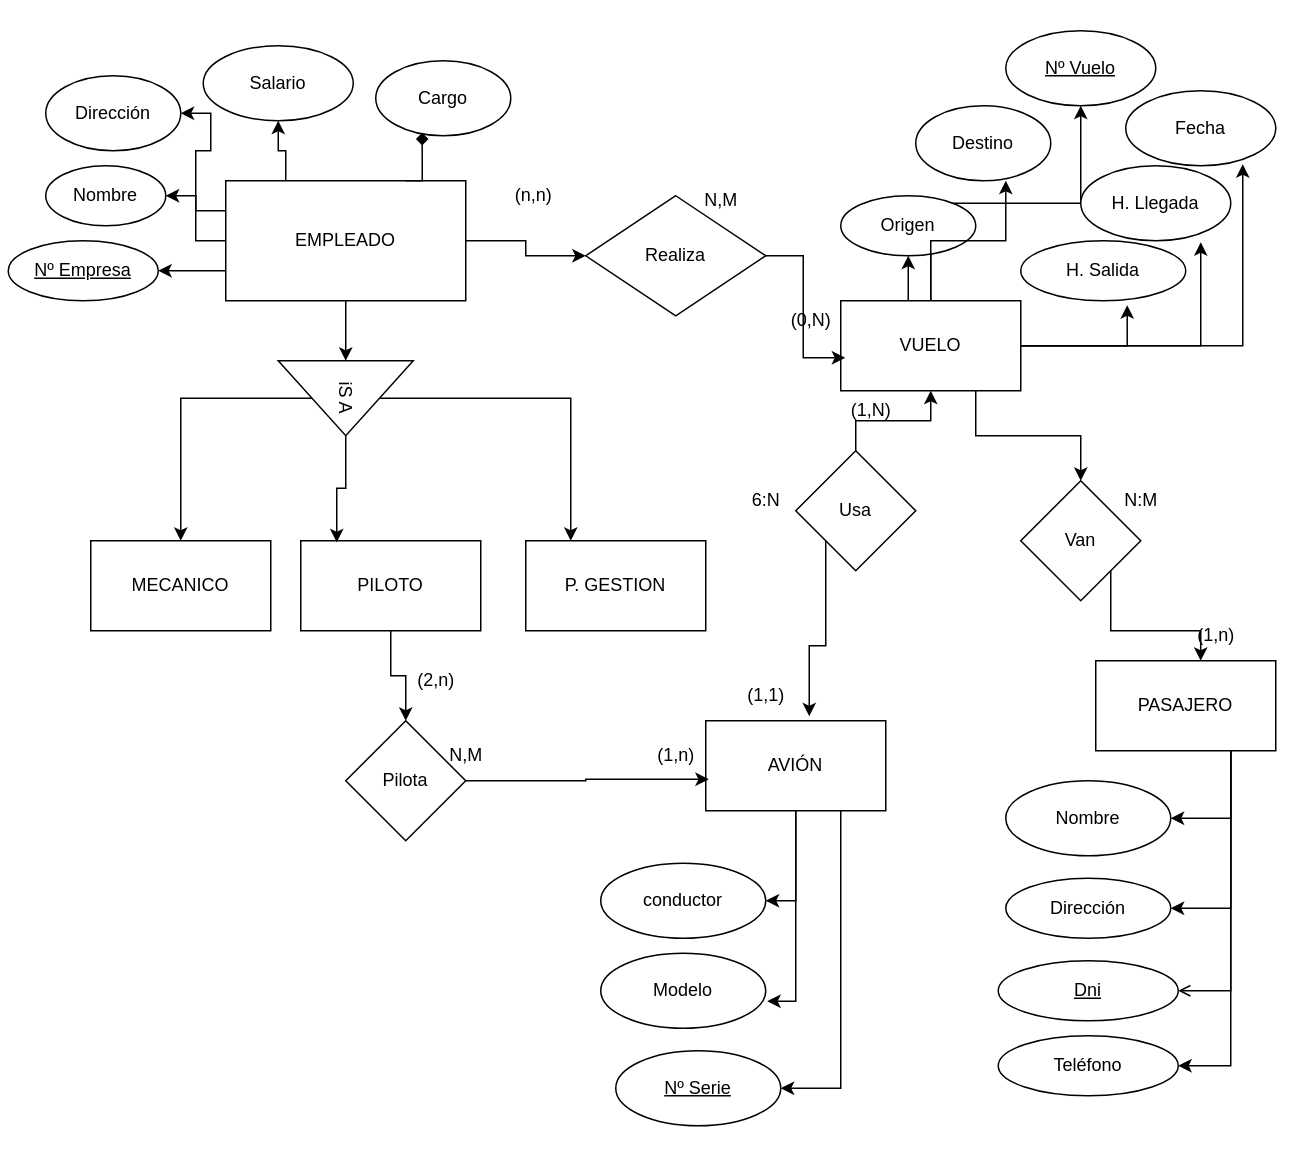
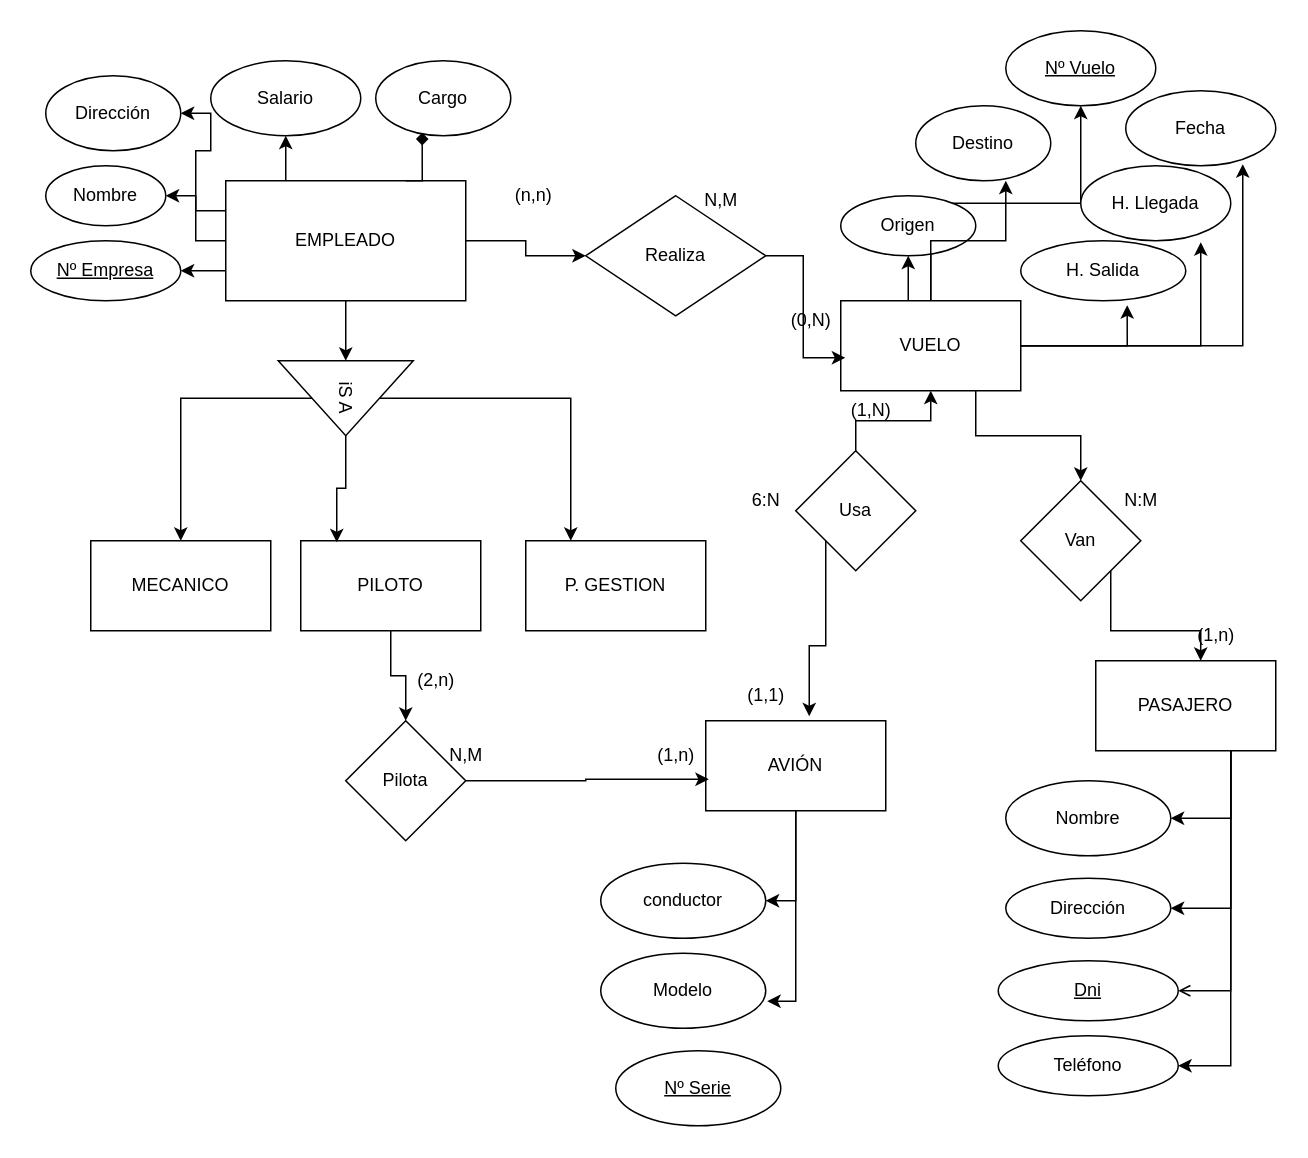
(278, 83) -> (286, 98)
(83, 271) -> (106, 271)
(841, 974) -> none
